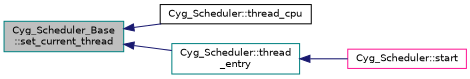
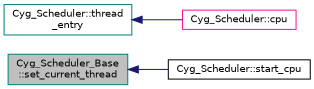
(236, 14) -> (239, 69)
(153, 48) -> none
(407, 59) -> (239, 20)
